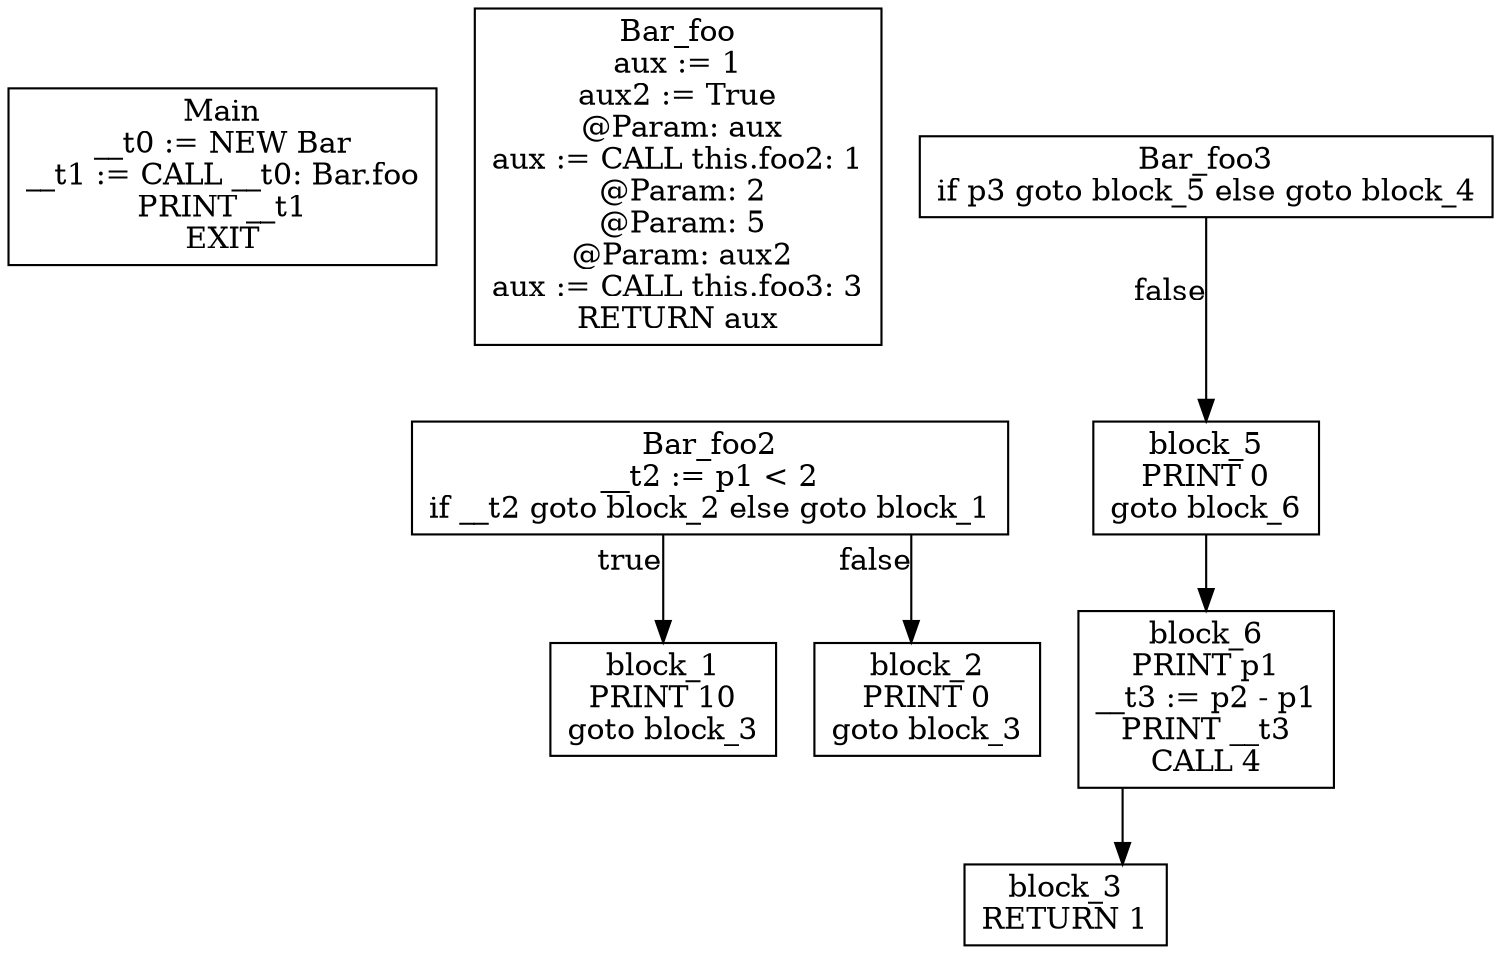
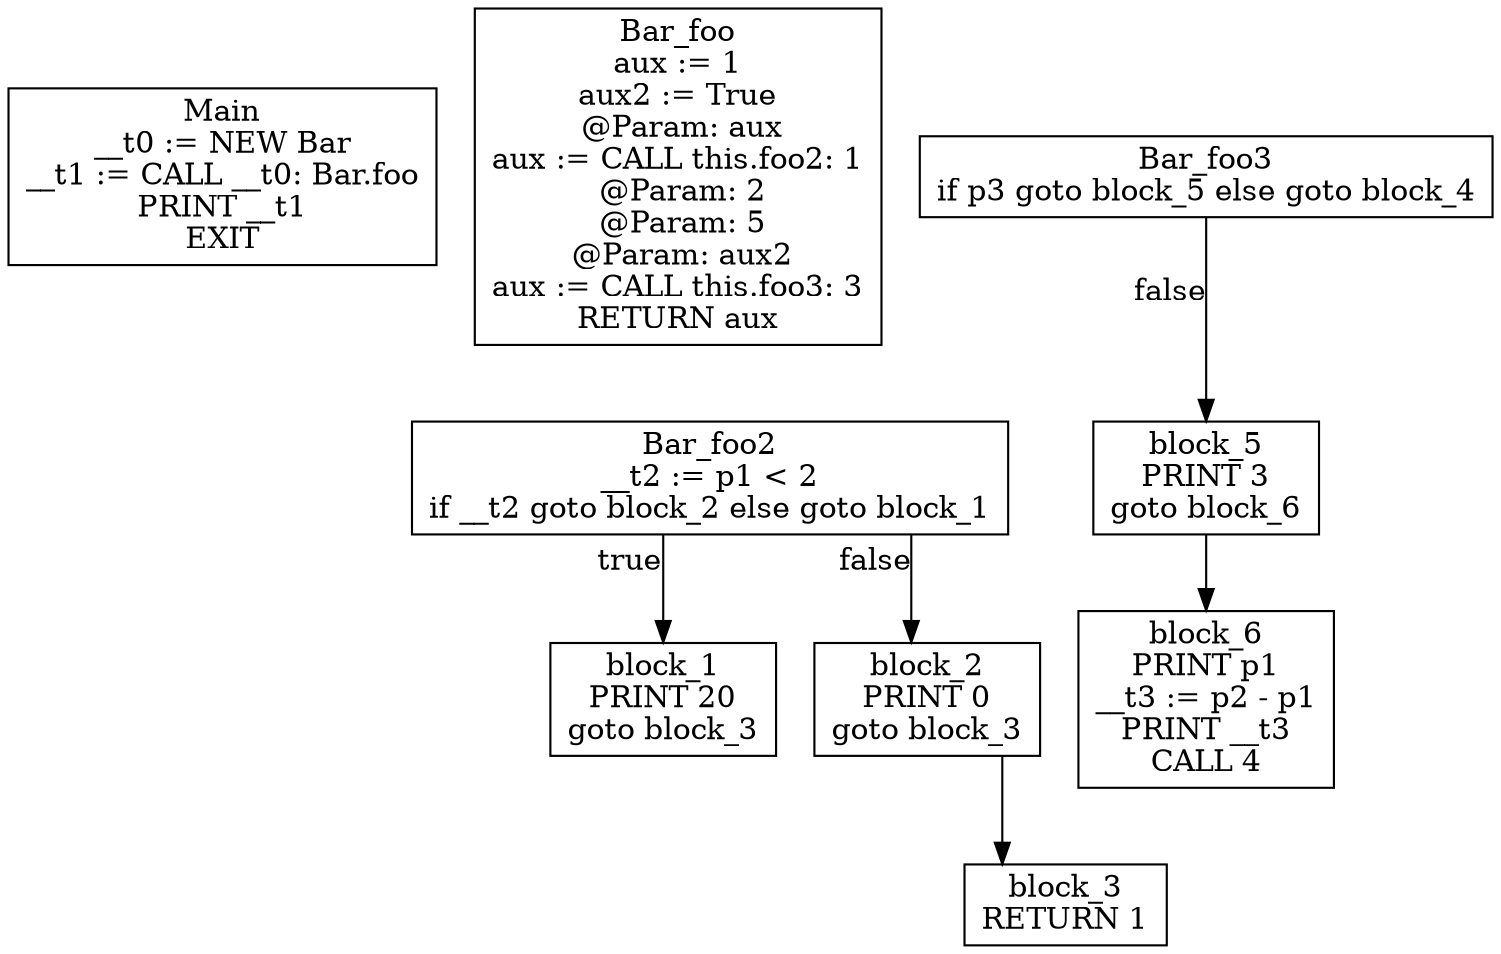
(1206, 478) -> (1206, 478)
(663, 699) -> (663, 699)
(1123, 816) -> (1002, 799)
